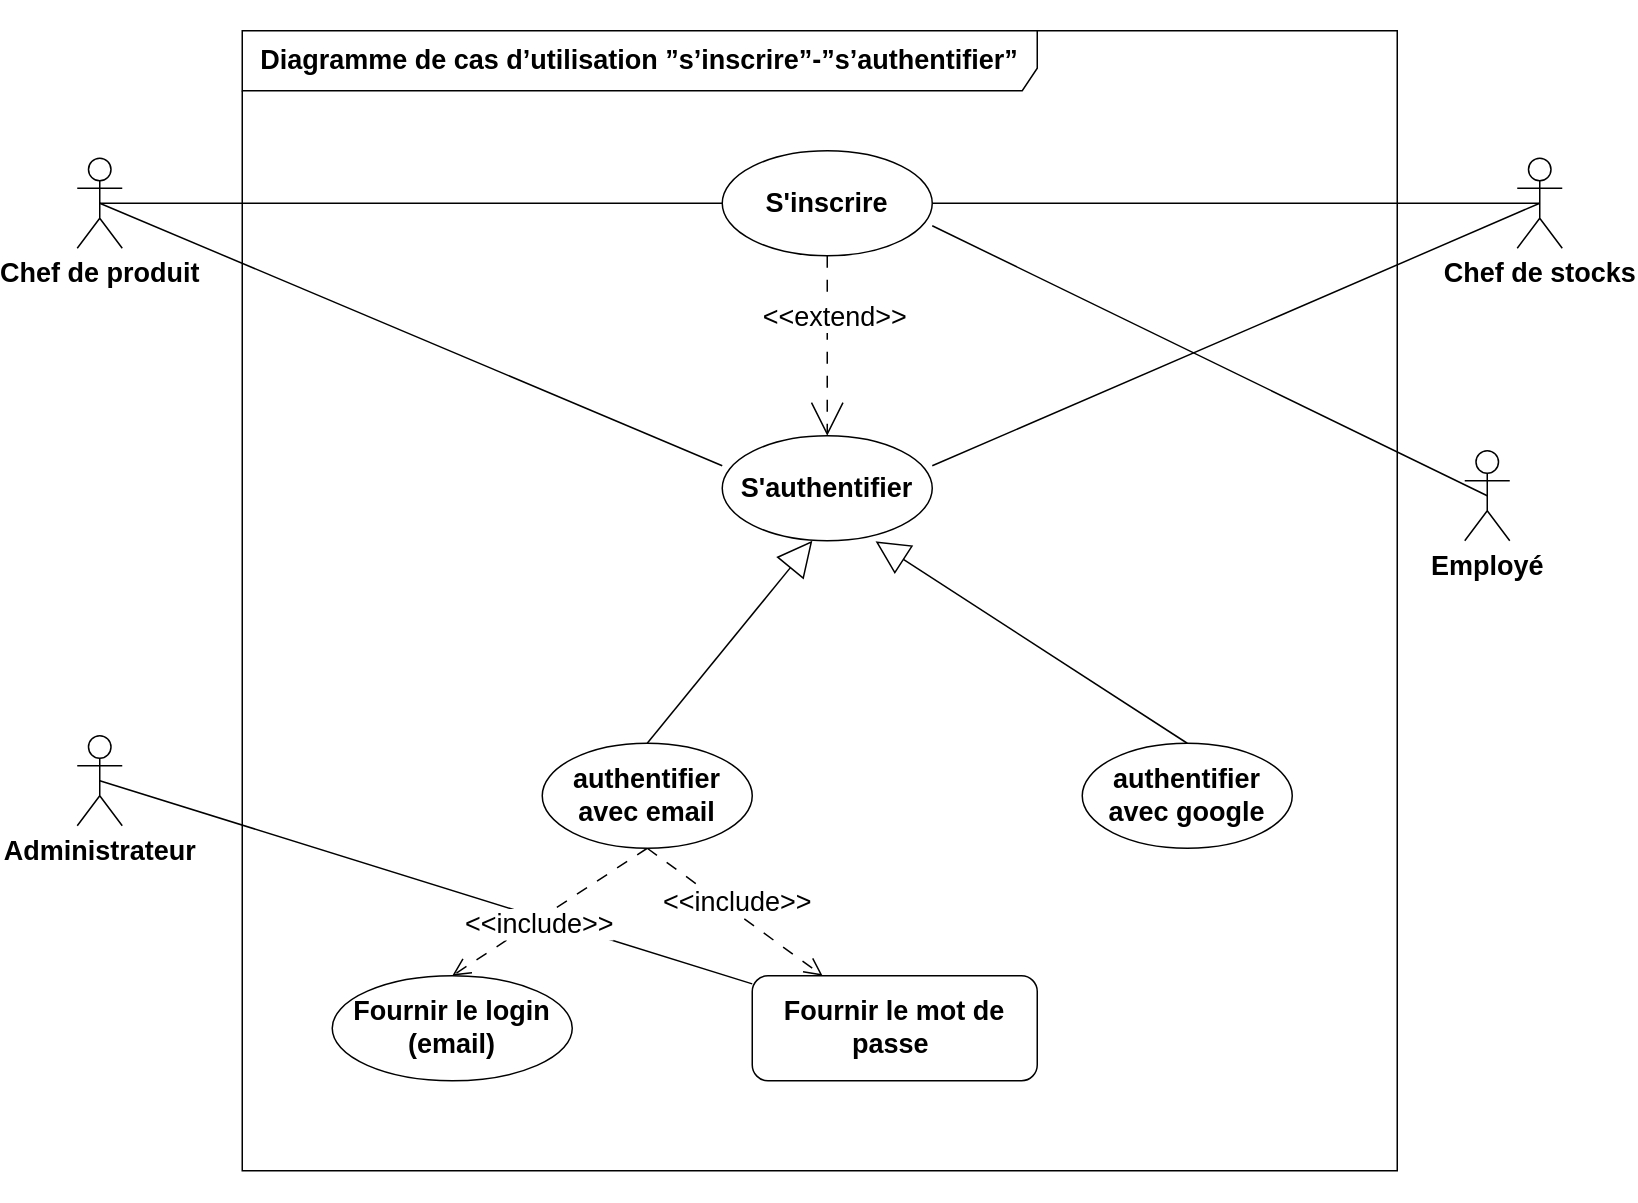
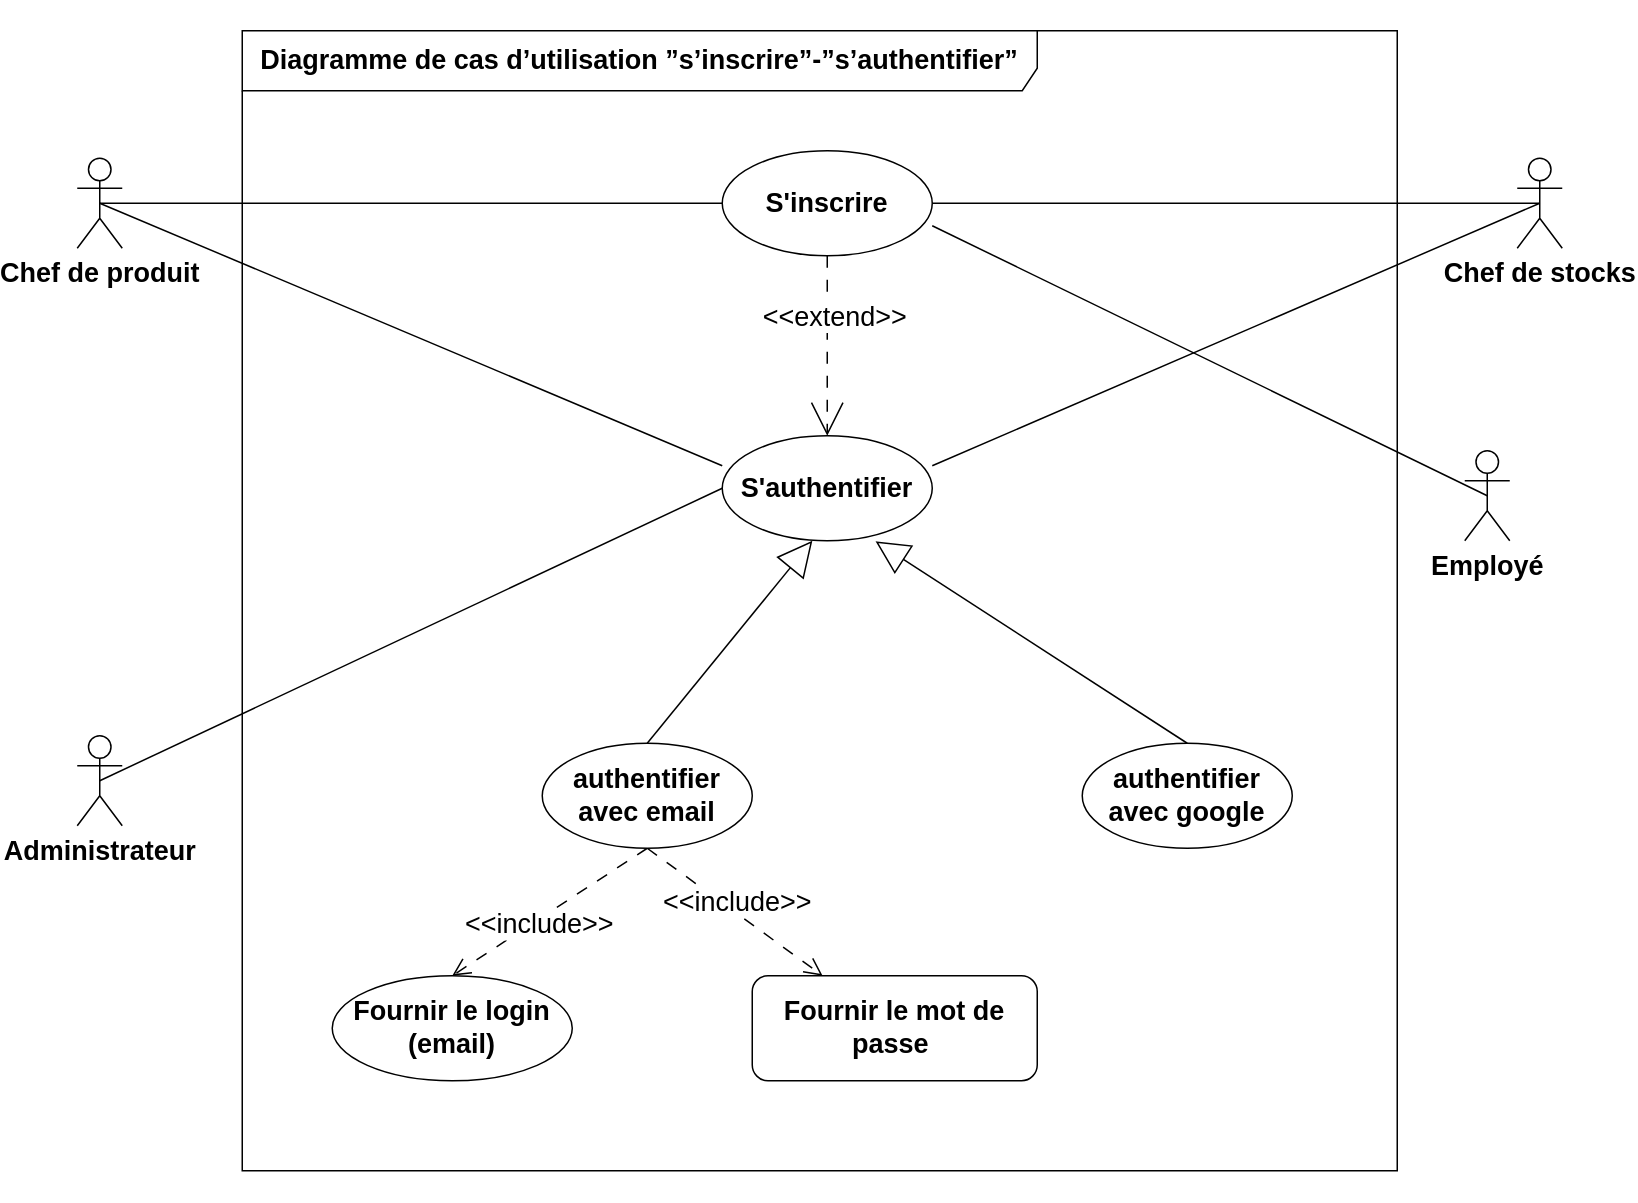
(308, 846) -> (421, 630)
